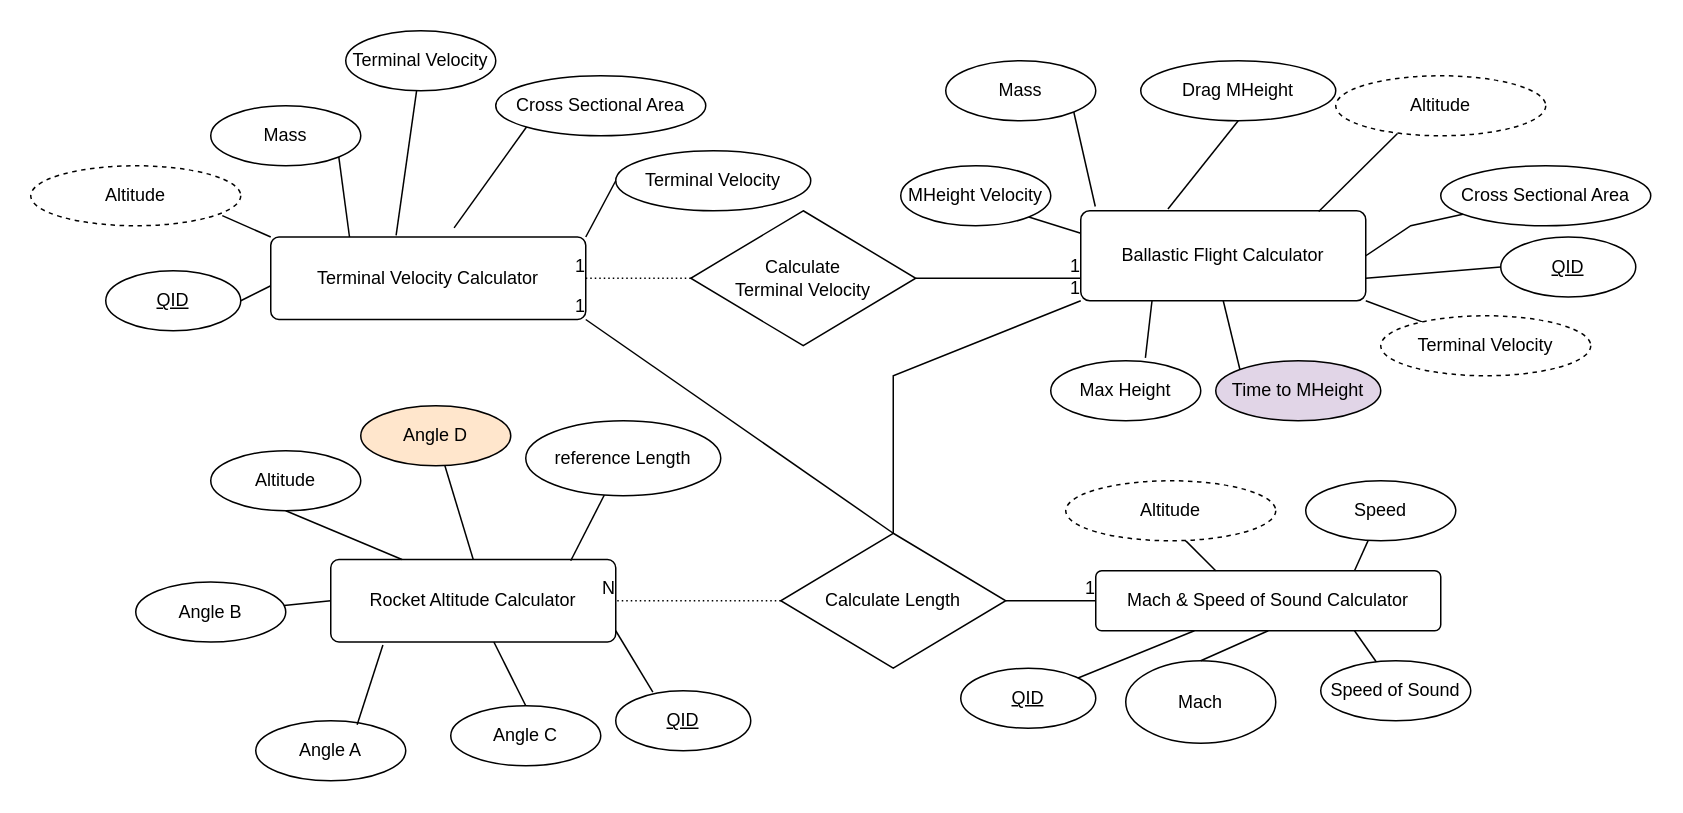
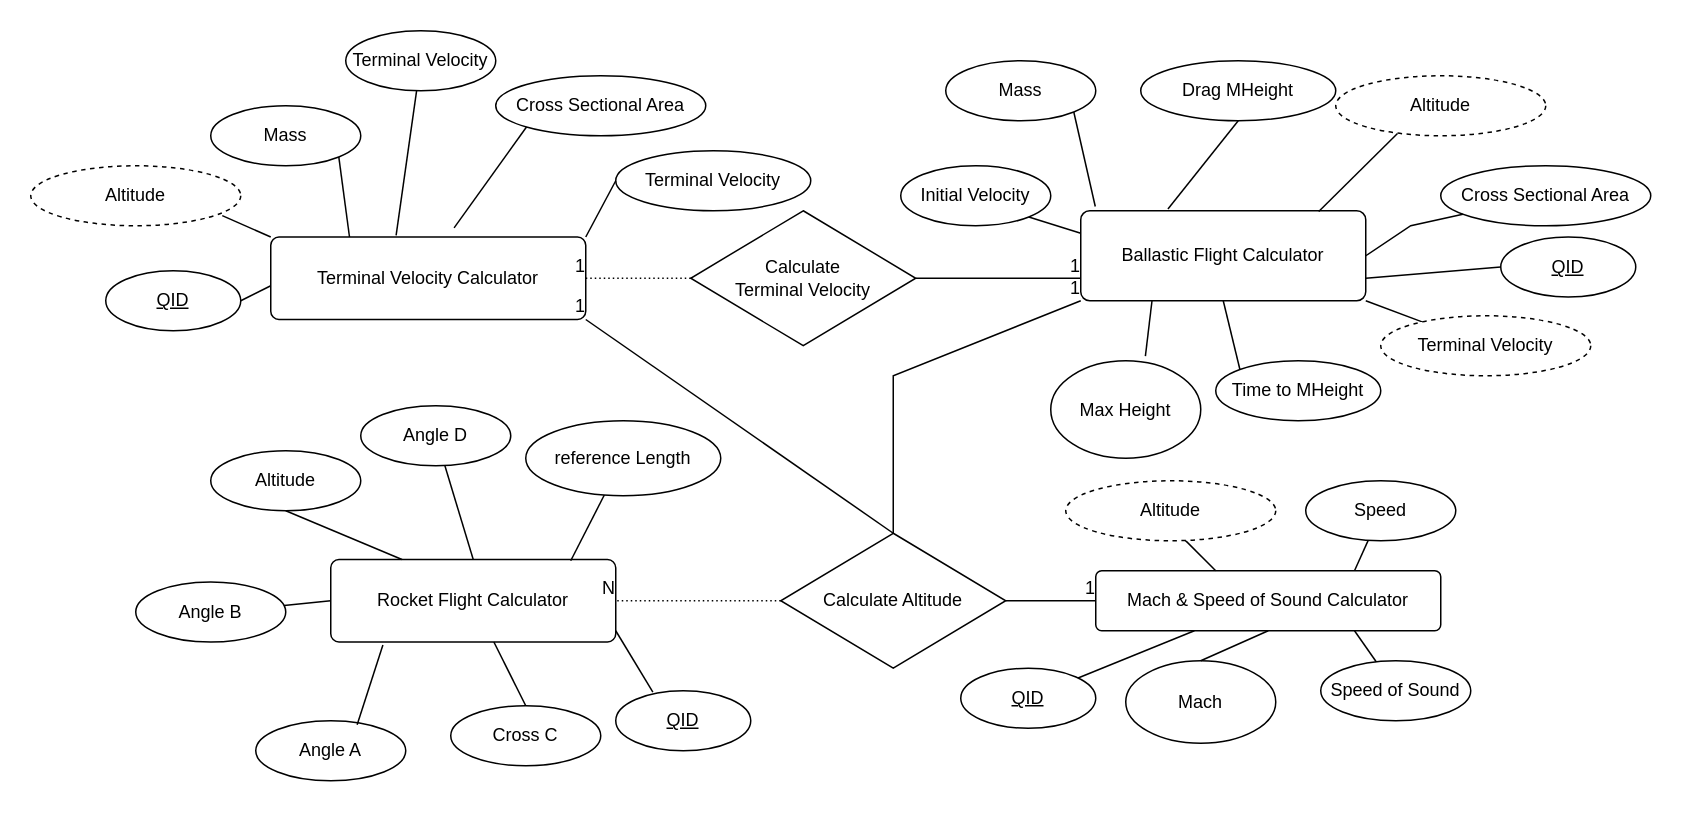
(976, 196) -> (976, 196)
(1126, 391) -> (1126, 410)
(1298, 391) -> (1298, 391)
(436, 436) -> (436, 436)
(473, 601) -> (473, 601)
(893, 601) -> (893, 601)
(526, 736) -> (526, 736)
